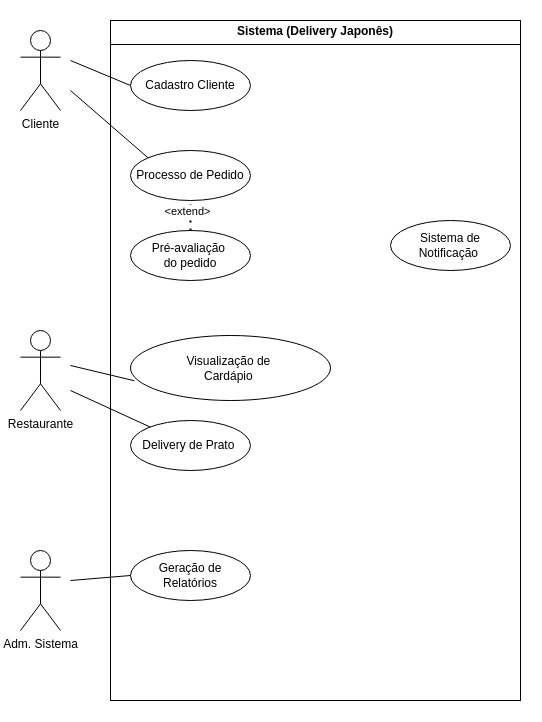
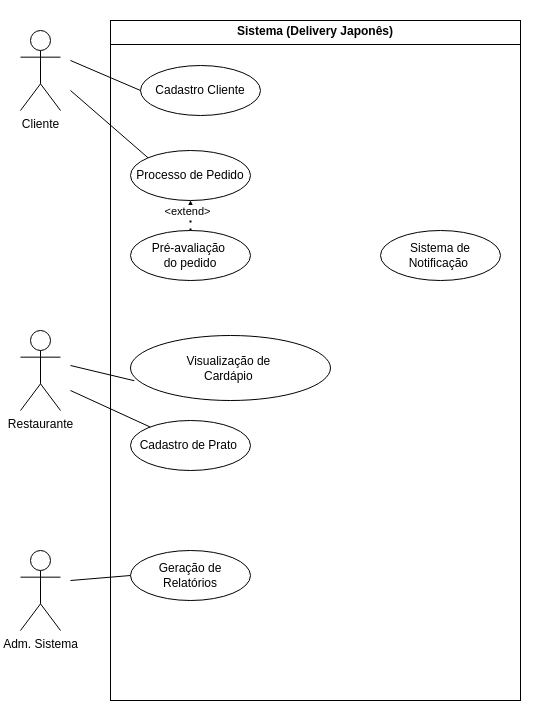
(191, 86) -> (201, 91)
(191, 204) -> (191, 206)
(451, 246) -> (441, 256)
(191, 446) -> (191, 446)
